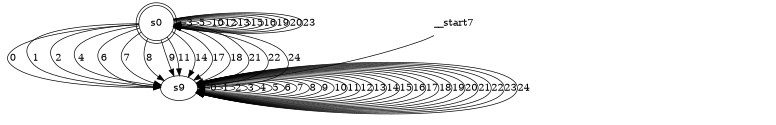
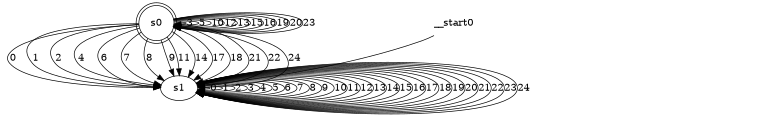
(454, 23) -> (454, 23)
(179, 88) -> (179, 88)
